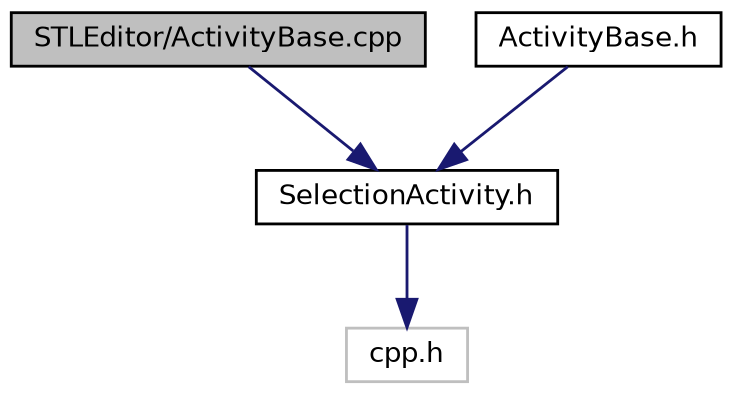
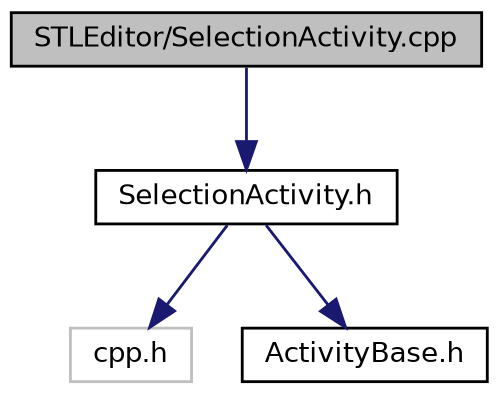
(218, 39) -> (246, 39)
(514, 109) -> (297, 265)
